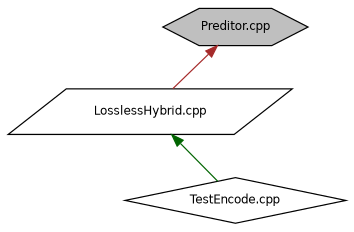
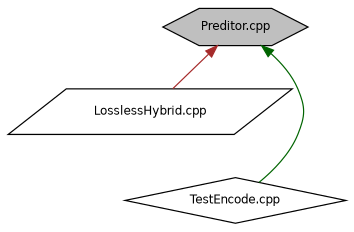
(199, 162) -> (302, 120)
